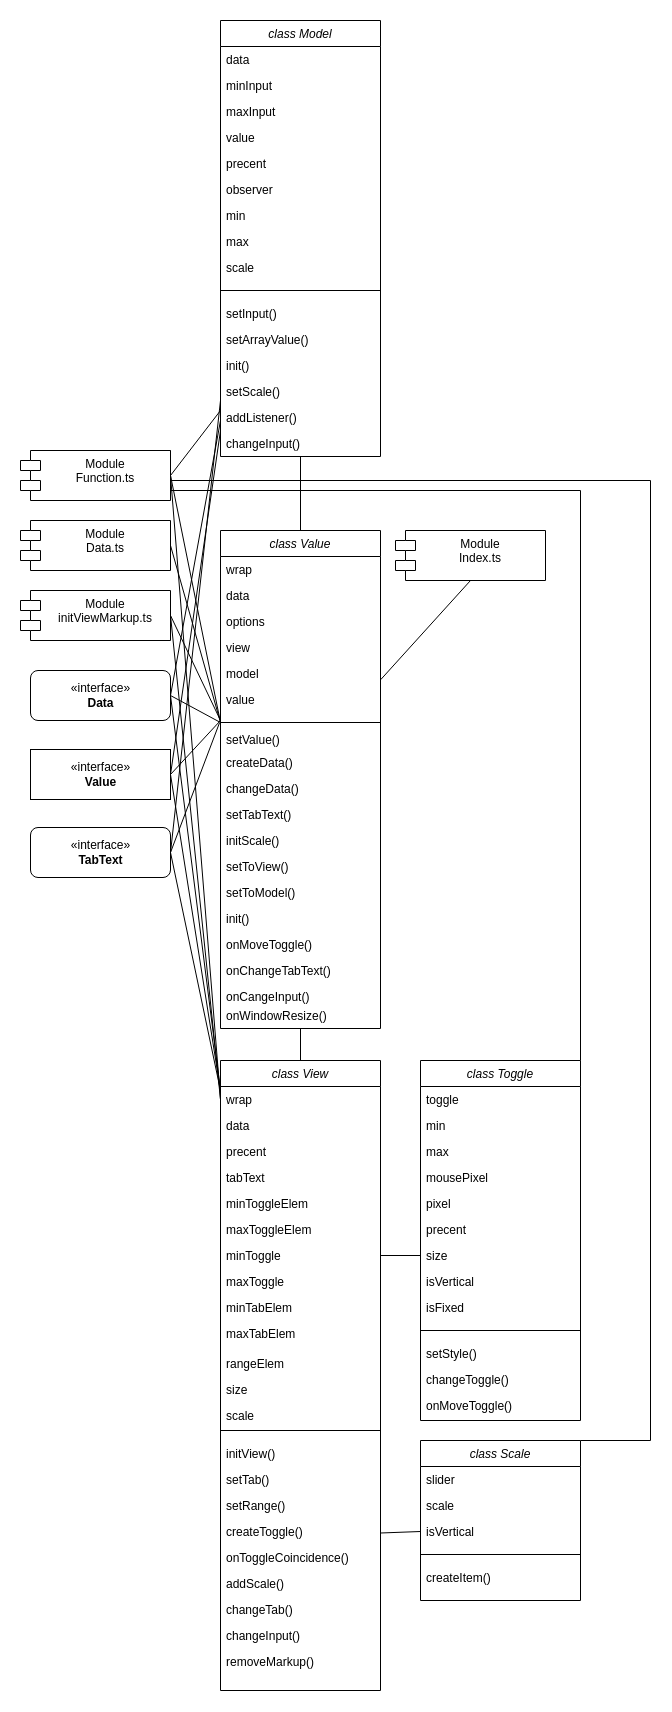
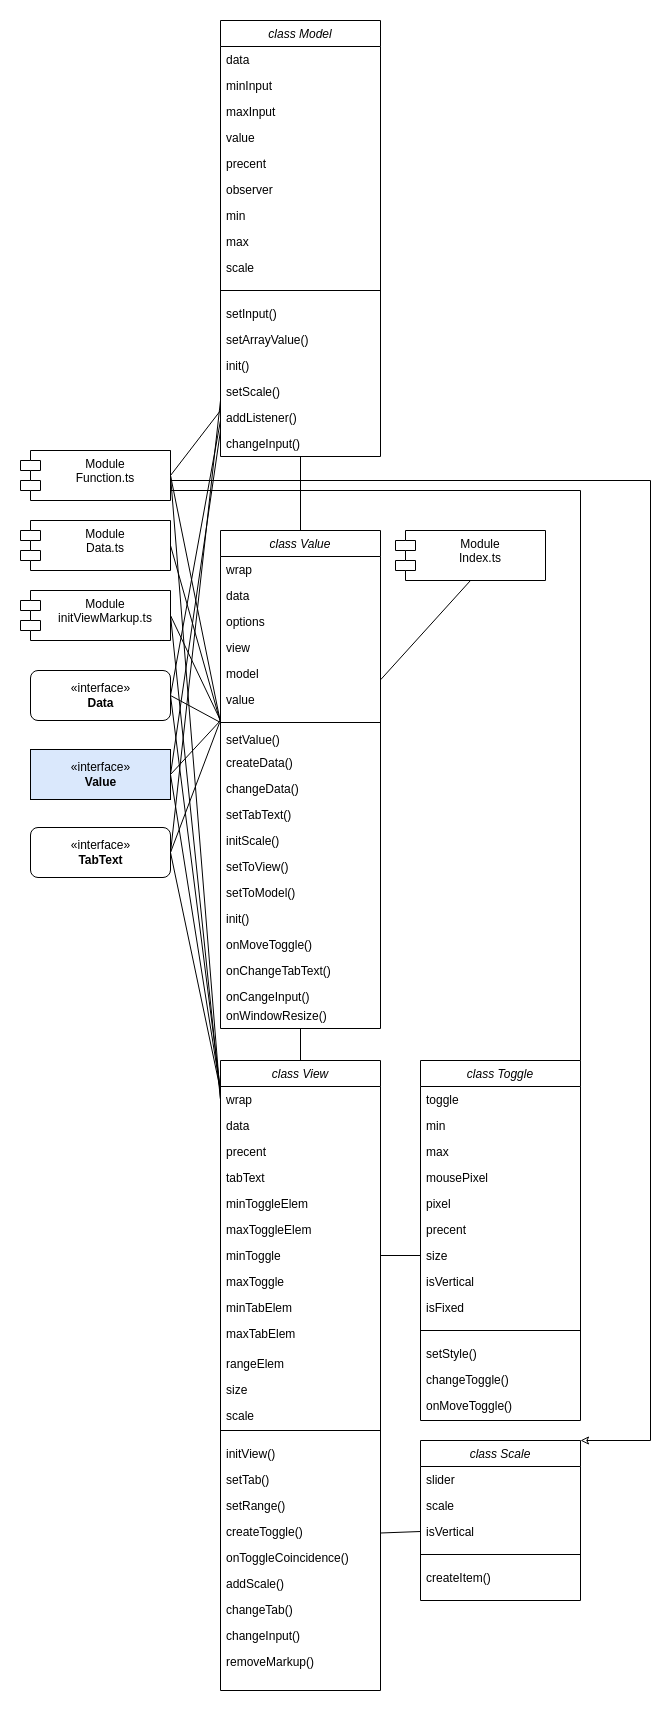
(101, 775) -> (101, 775)
(586, 1441) -> (588, 1441)
